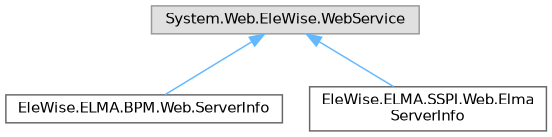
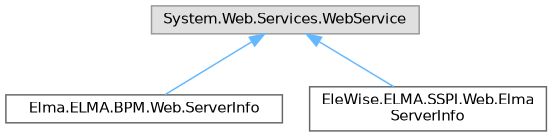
(285, 20) -> (285, 20)
(144, 109) -> (144, 109)
